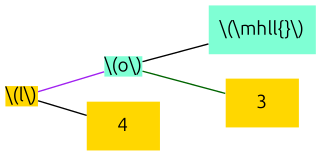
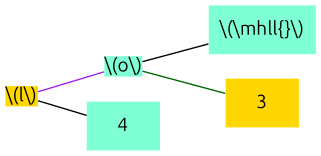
(123, 126) -> (123, 126)
